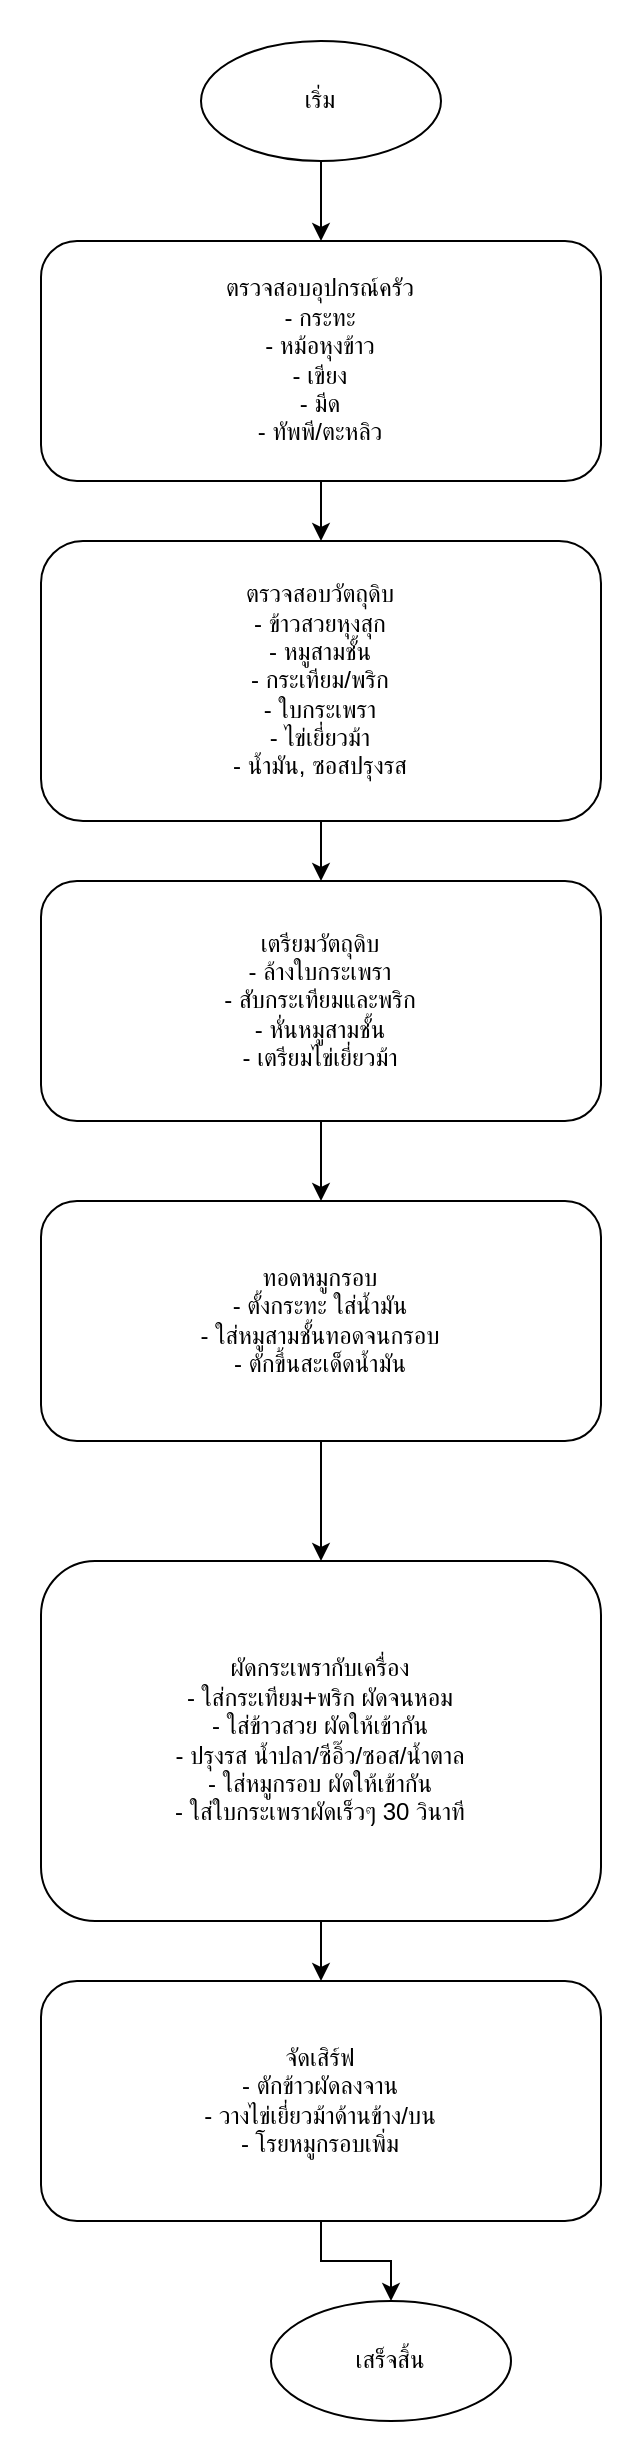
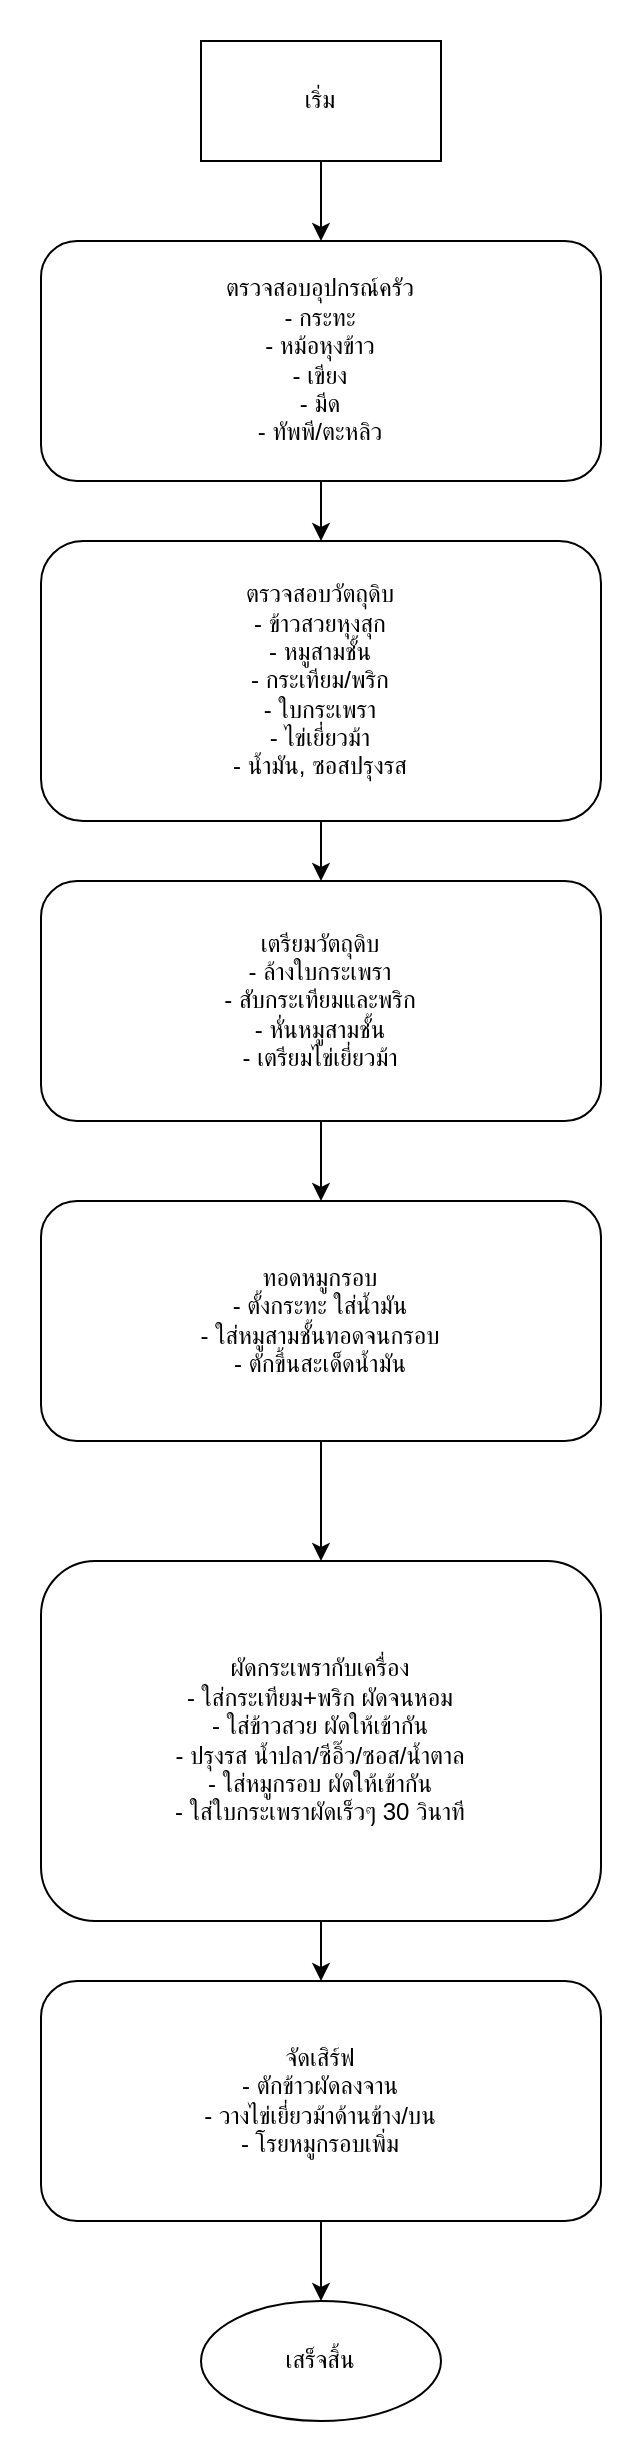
(321, 101) -> (321, 101)
(391, 2361) -> (321, 2361)
